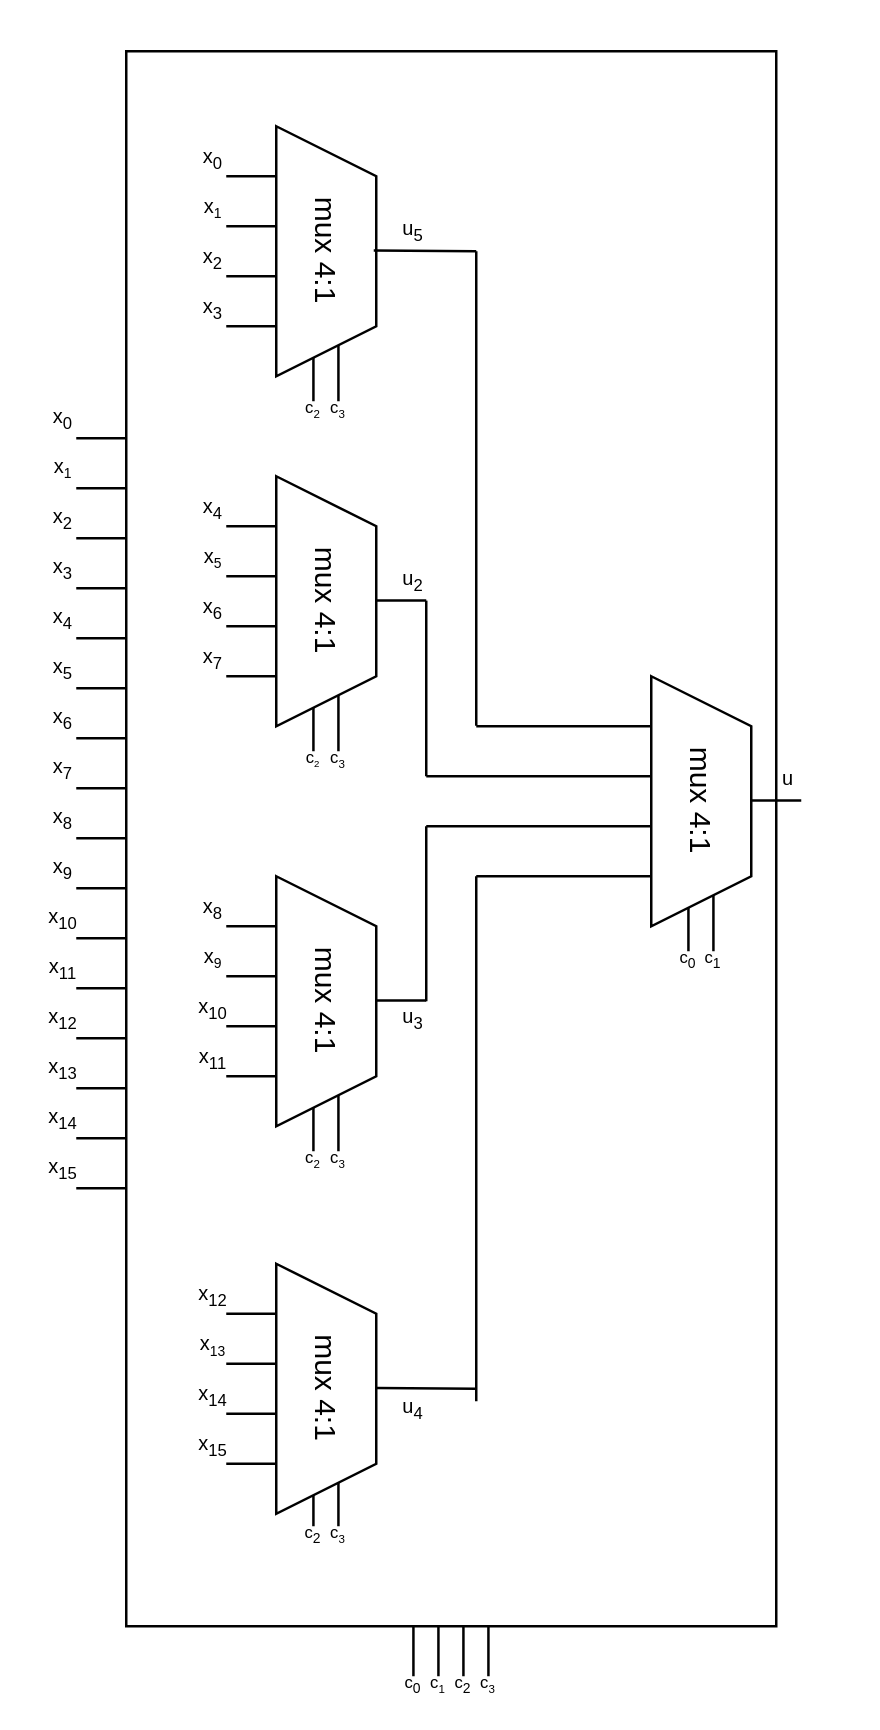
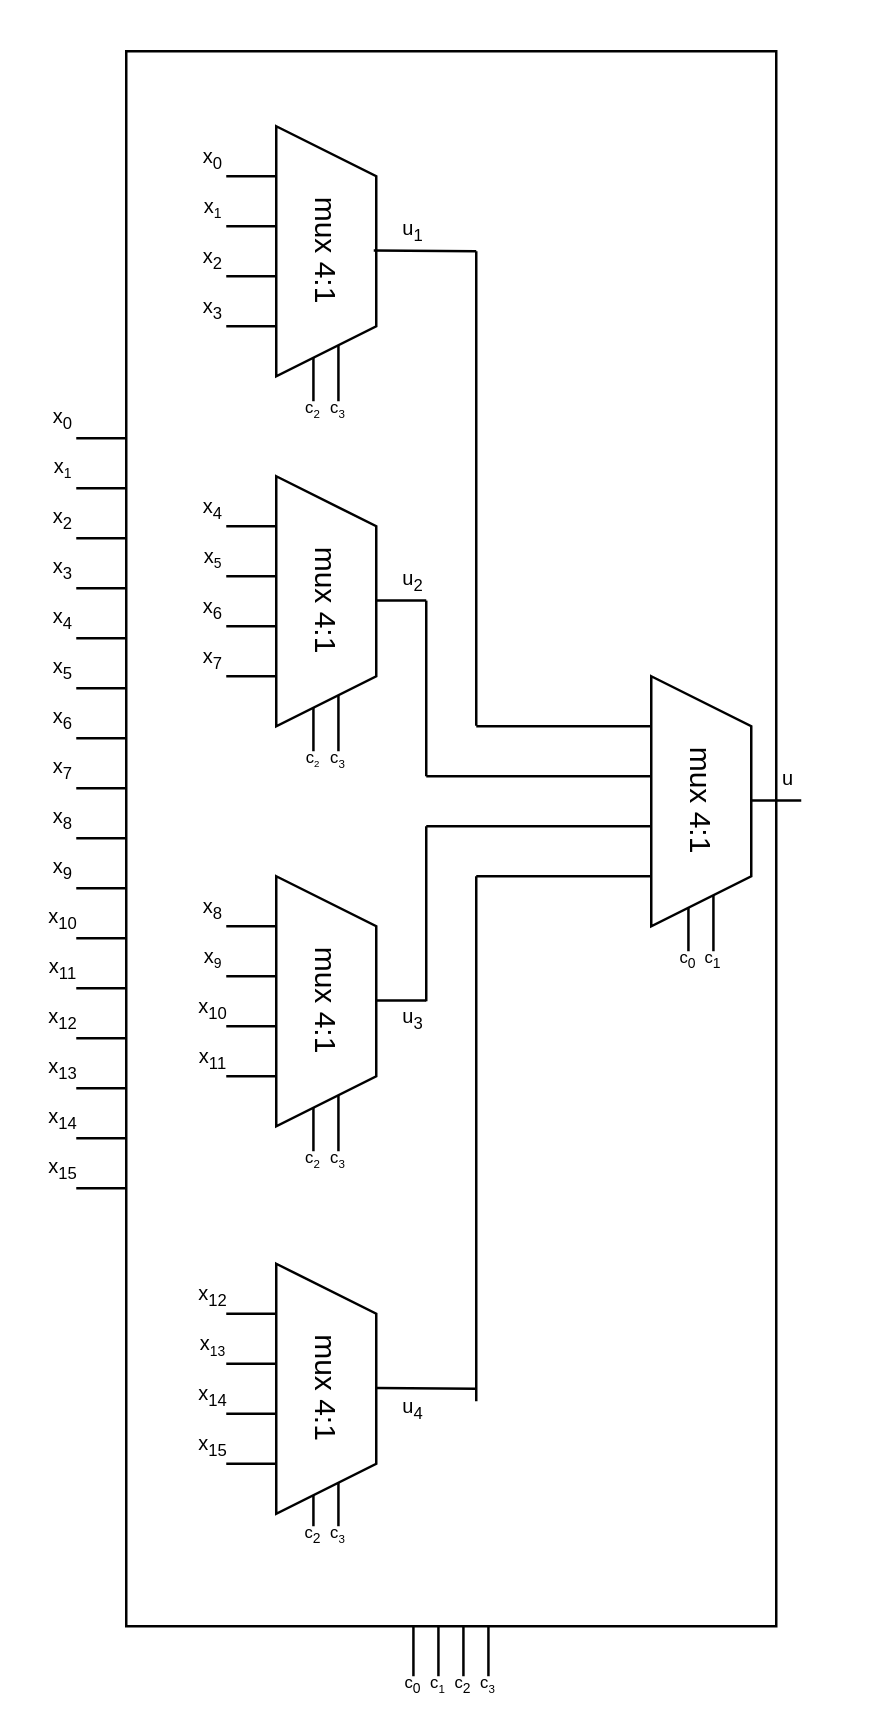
(414, 226) -> (414, 226)
